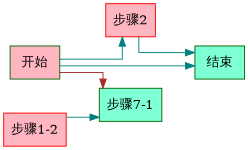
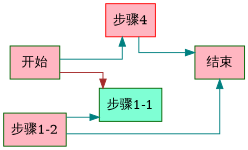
(131, 20) -> (131, 20)
(220, 63) -> (220, 63)
(123, 66) -> (166, 134)
(131, 105) -> (131, 105)
(35, 130) -> (35, 130)
